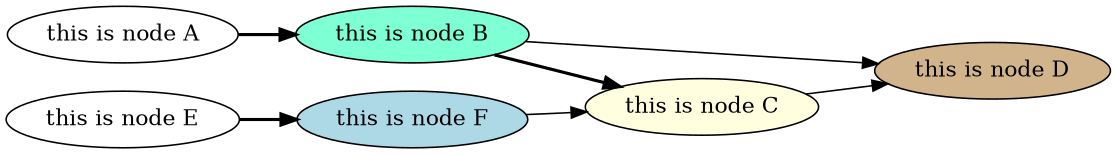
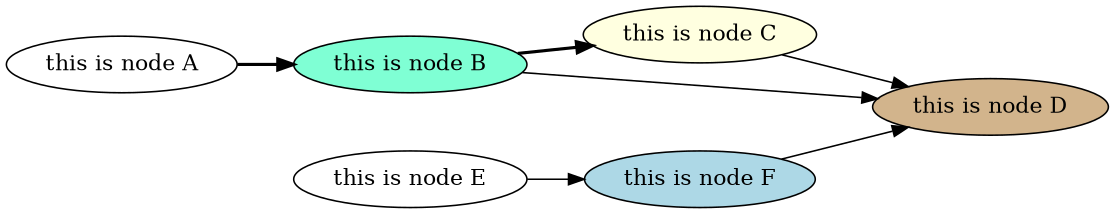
(549, 114) -> (837, 145)
(260, 119) -> (548, 179)
